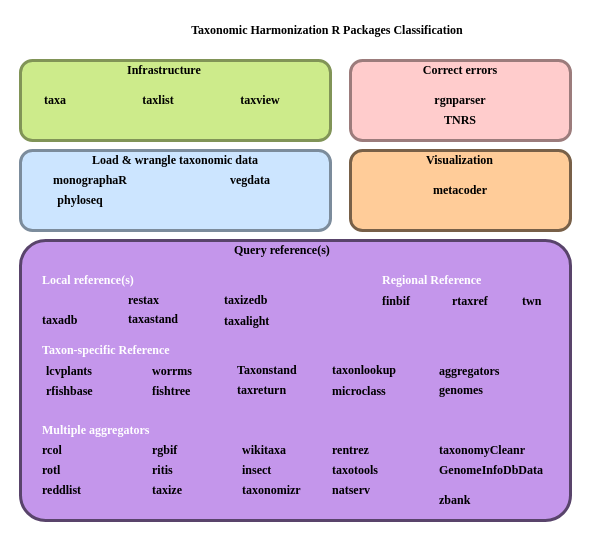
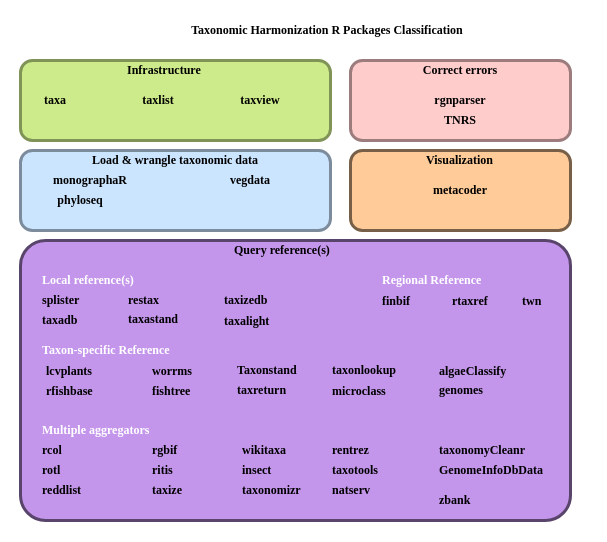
none -> (76, 301)
(476, 372) -> (479, 372)
